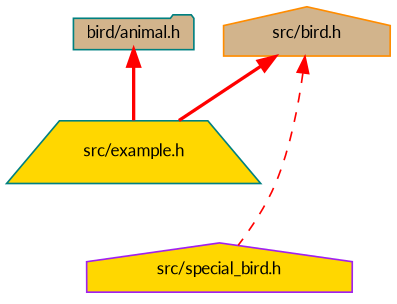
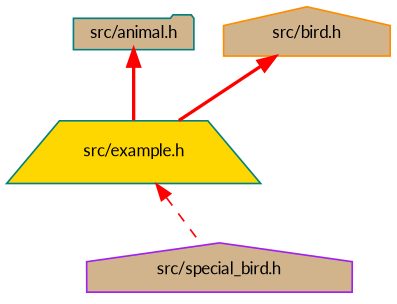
(134, 34) -> (134, 34)
(283, 164) -> (184, 221)
(219, 270) -> (219, 270)
